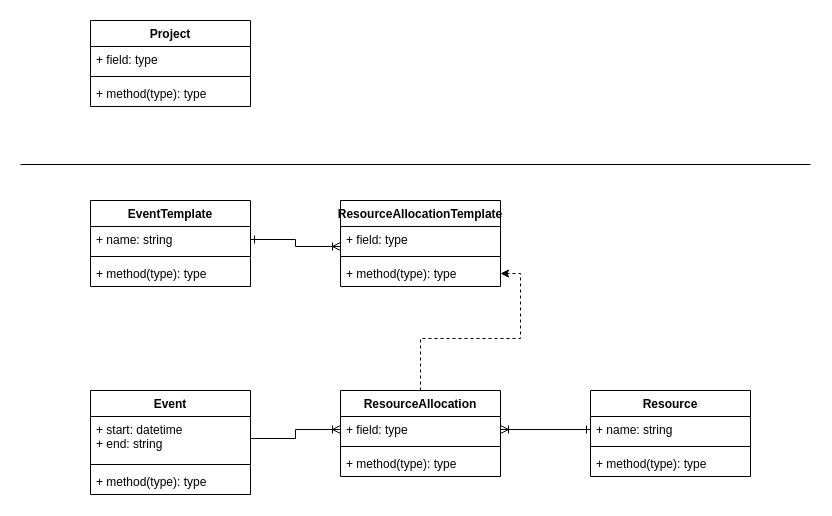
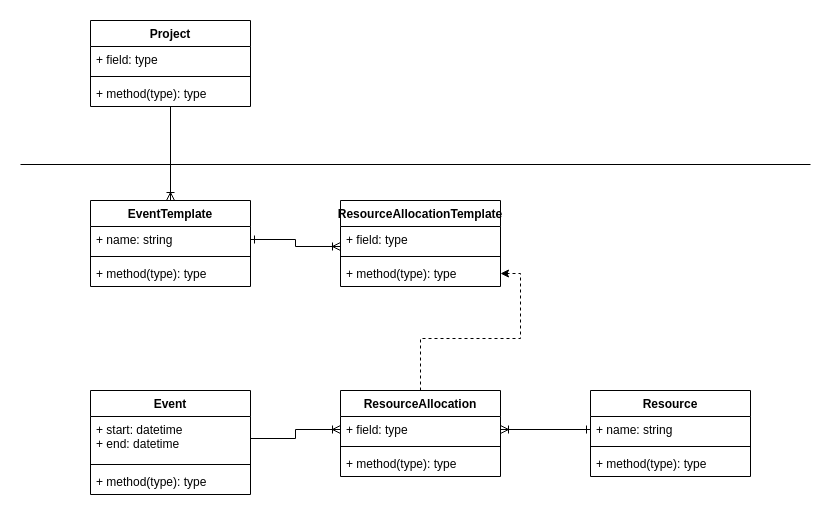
none -> (171, 154)
(147, 430) -> (147, 430)
